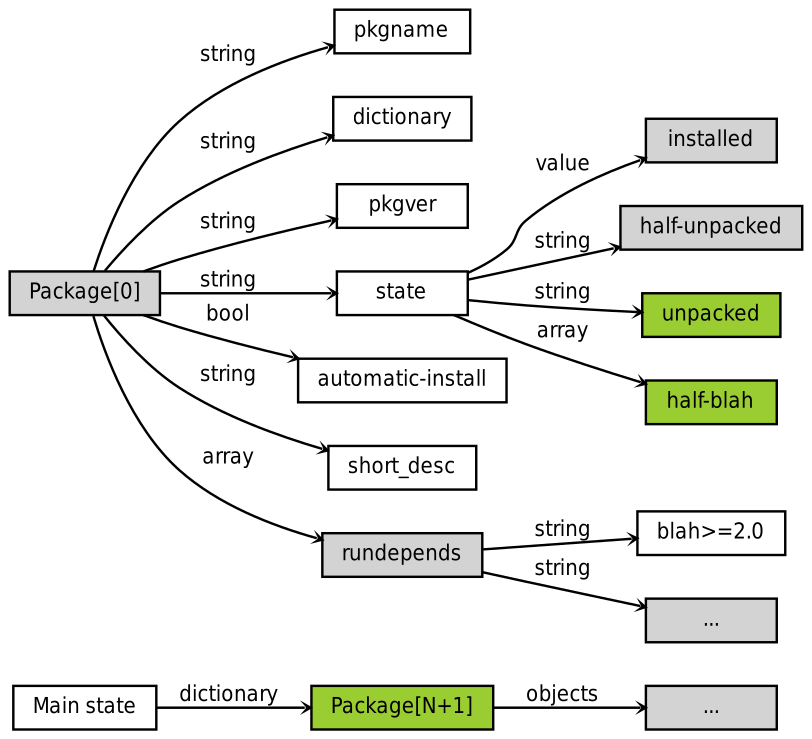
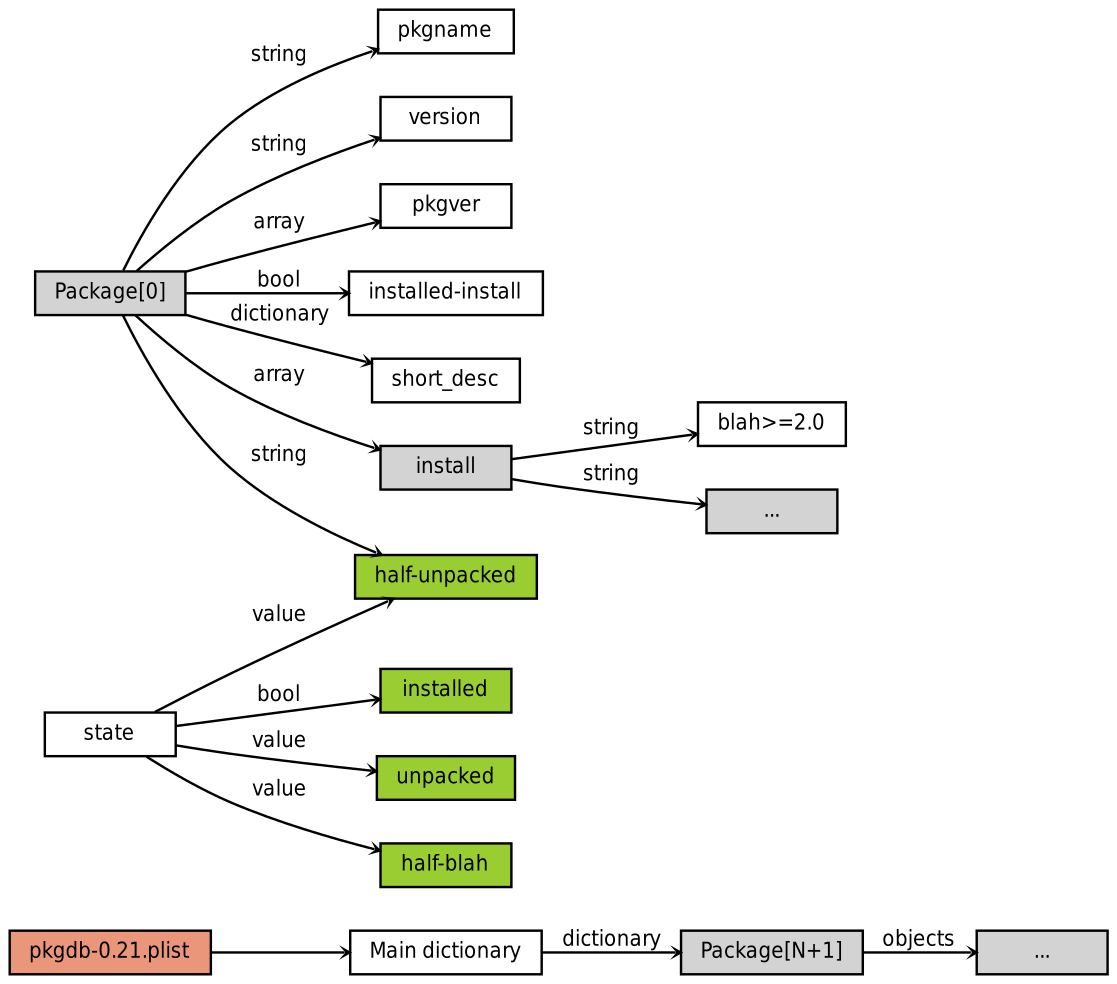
(402, 119) -> (446, 119)
(711, 141) -> (446, 691)
(563, 165) -> (280, 696)
(229, 223) -> (280, 223)
(711, 228) -> (446, 577)
(563, 242) -> (280, 616)
(246, 293) -> (224, 461)
(563, 293) -> (280, 742)
(563, 332) -> (280, 790)
(229, 376) -> (280, 315)
(402, 381) -> (446, 293)
(402, 555) -> (446, 468)
(85, 708) -> (446, 952)
(402, 708) -> (772, 952)
none -> (110, 952)
